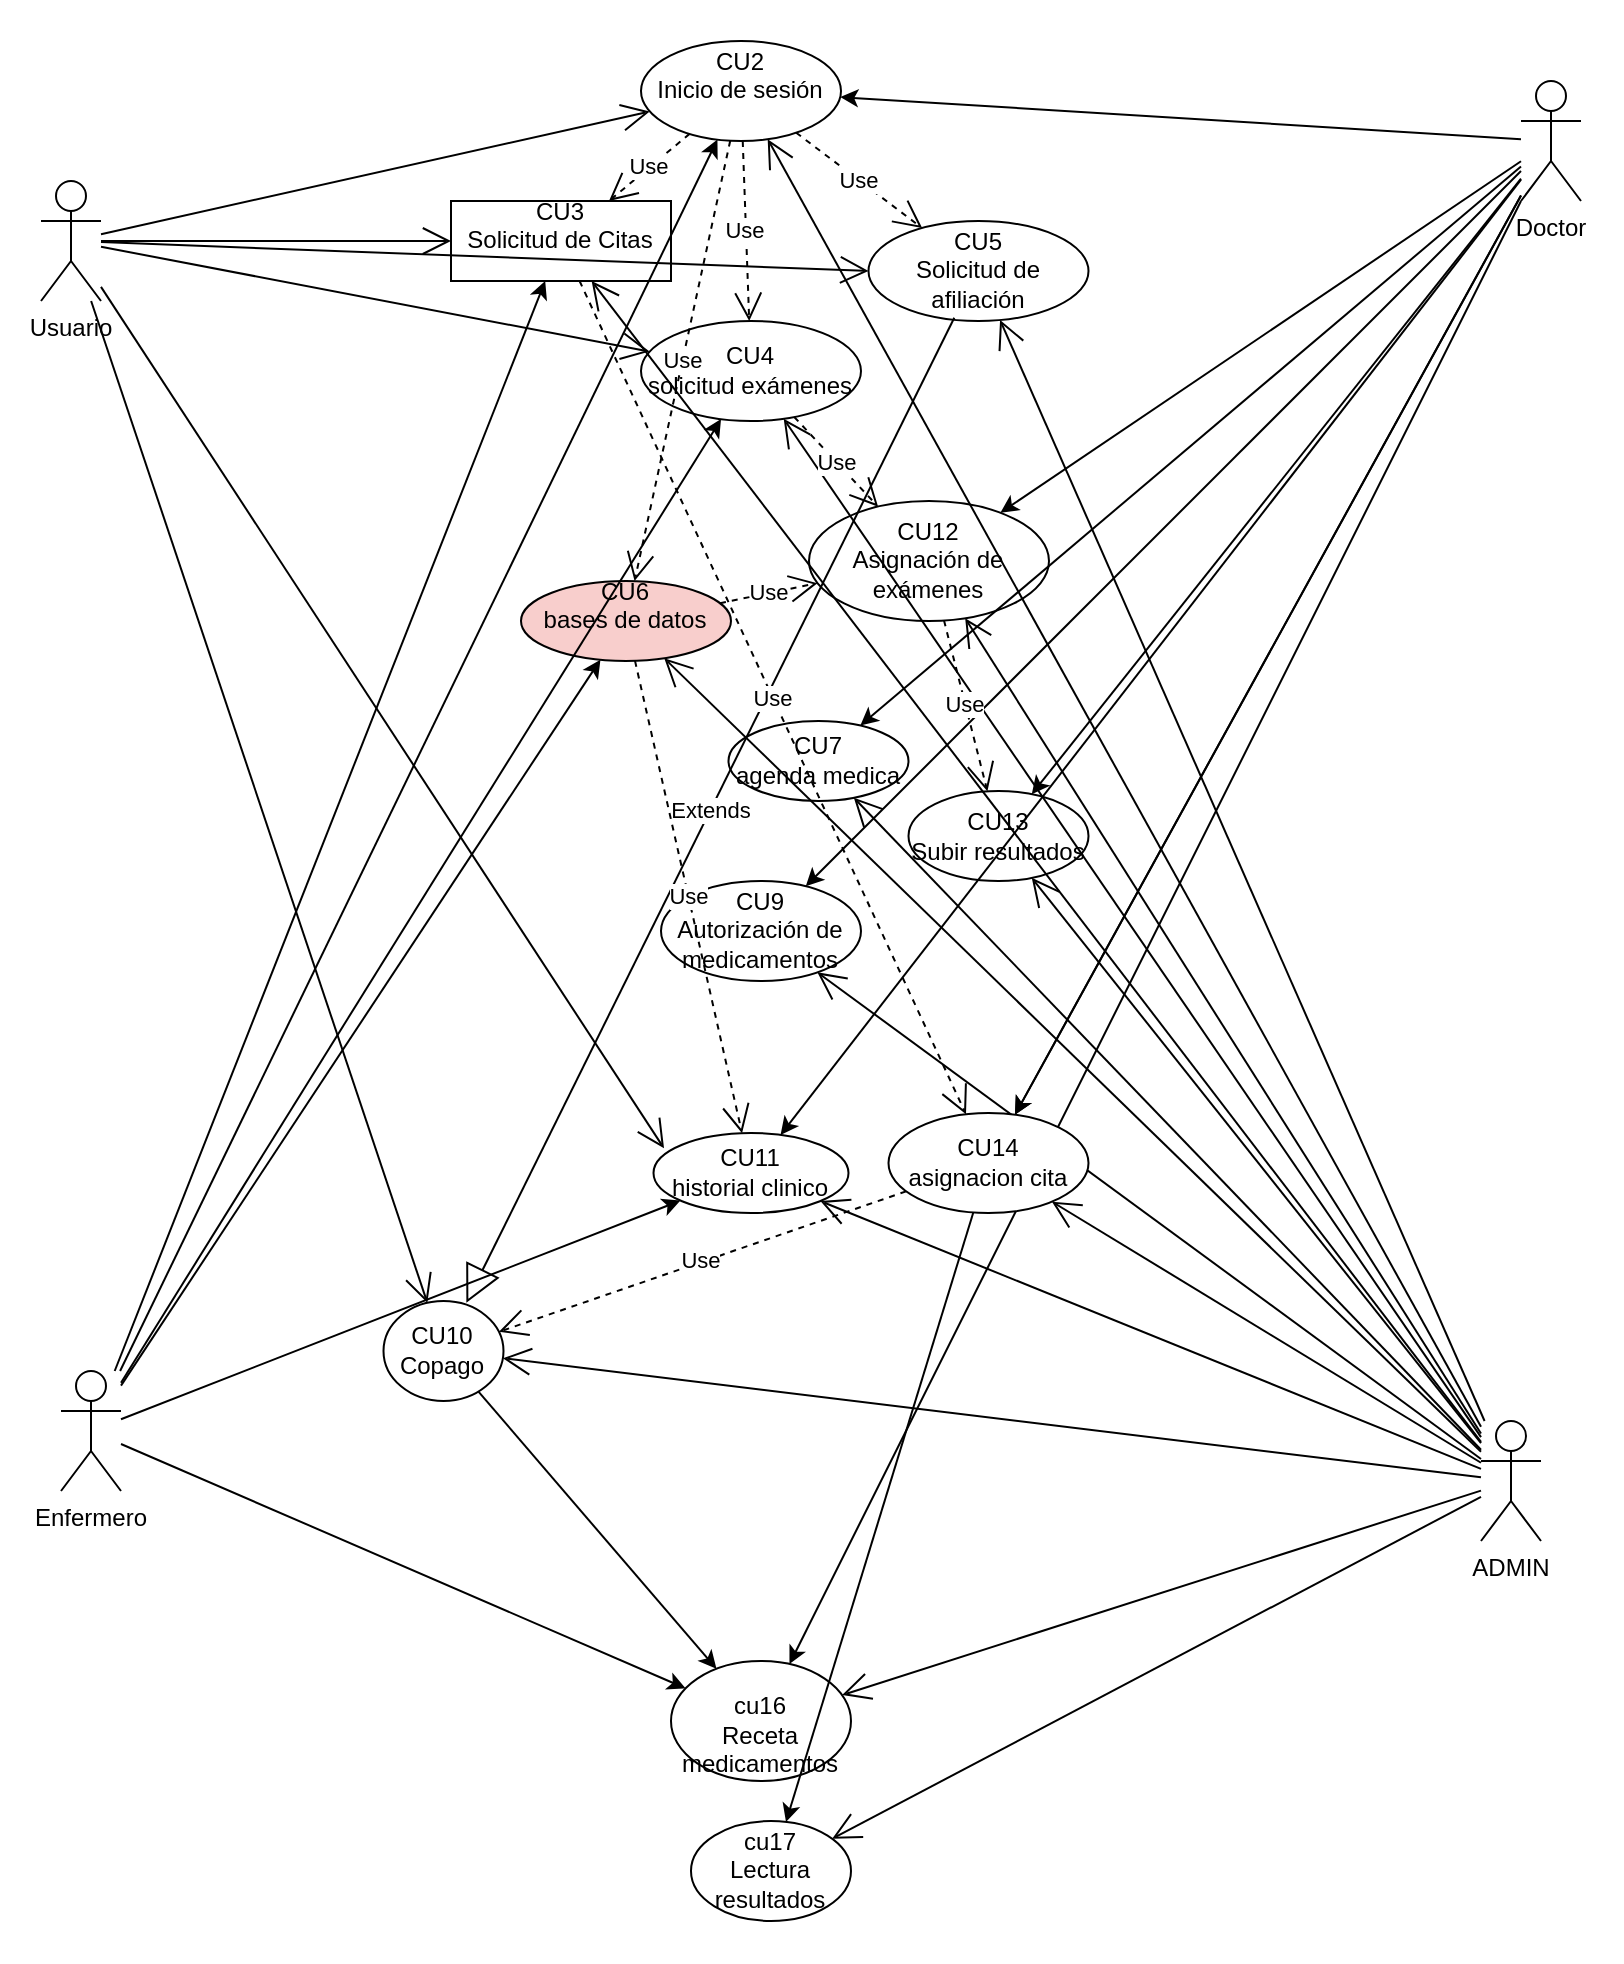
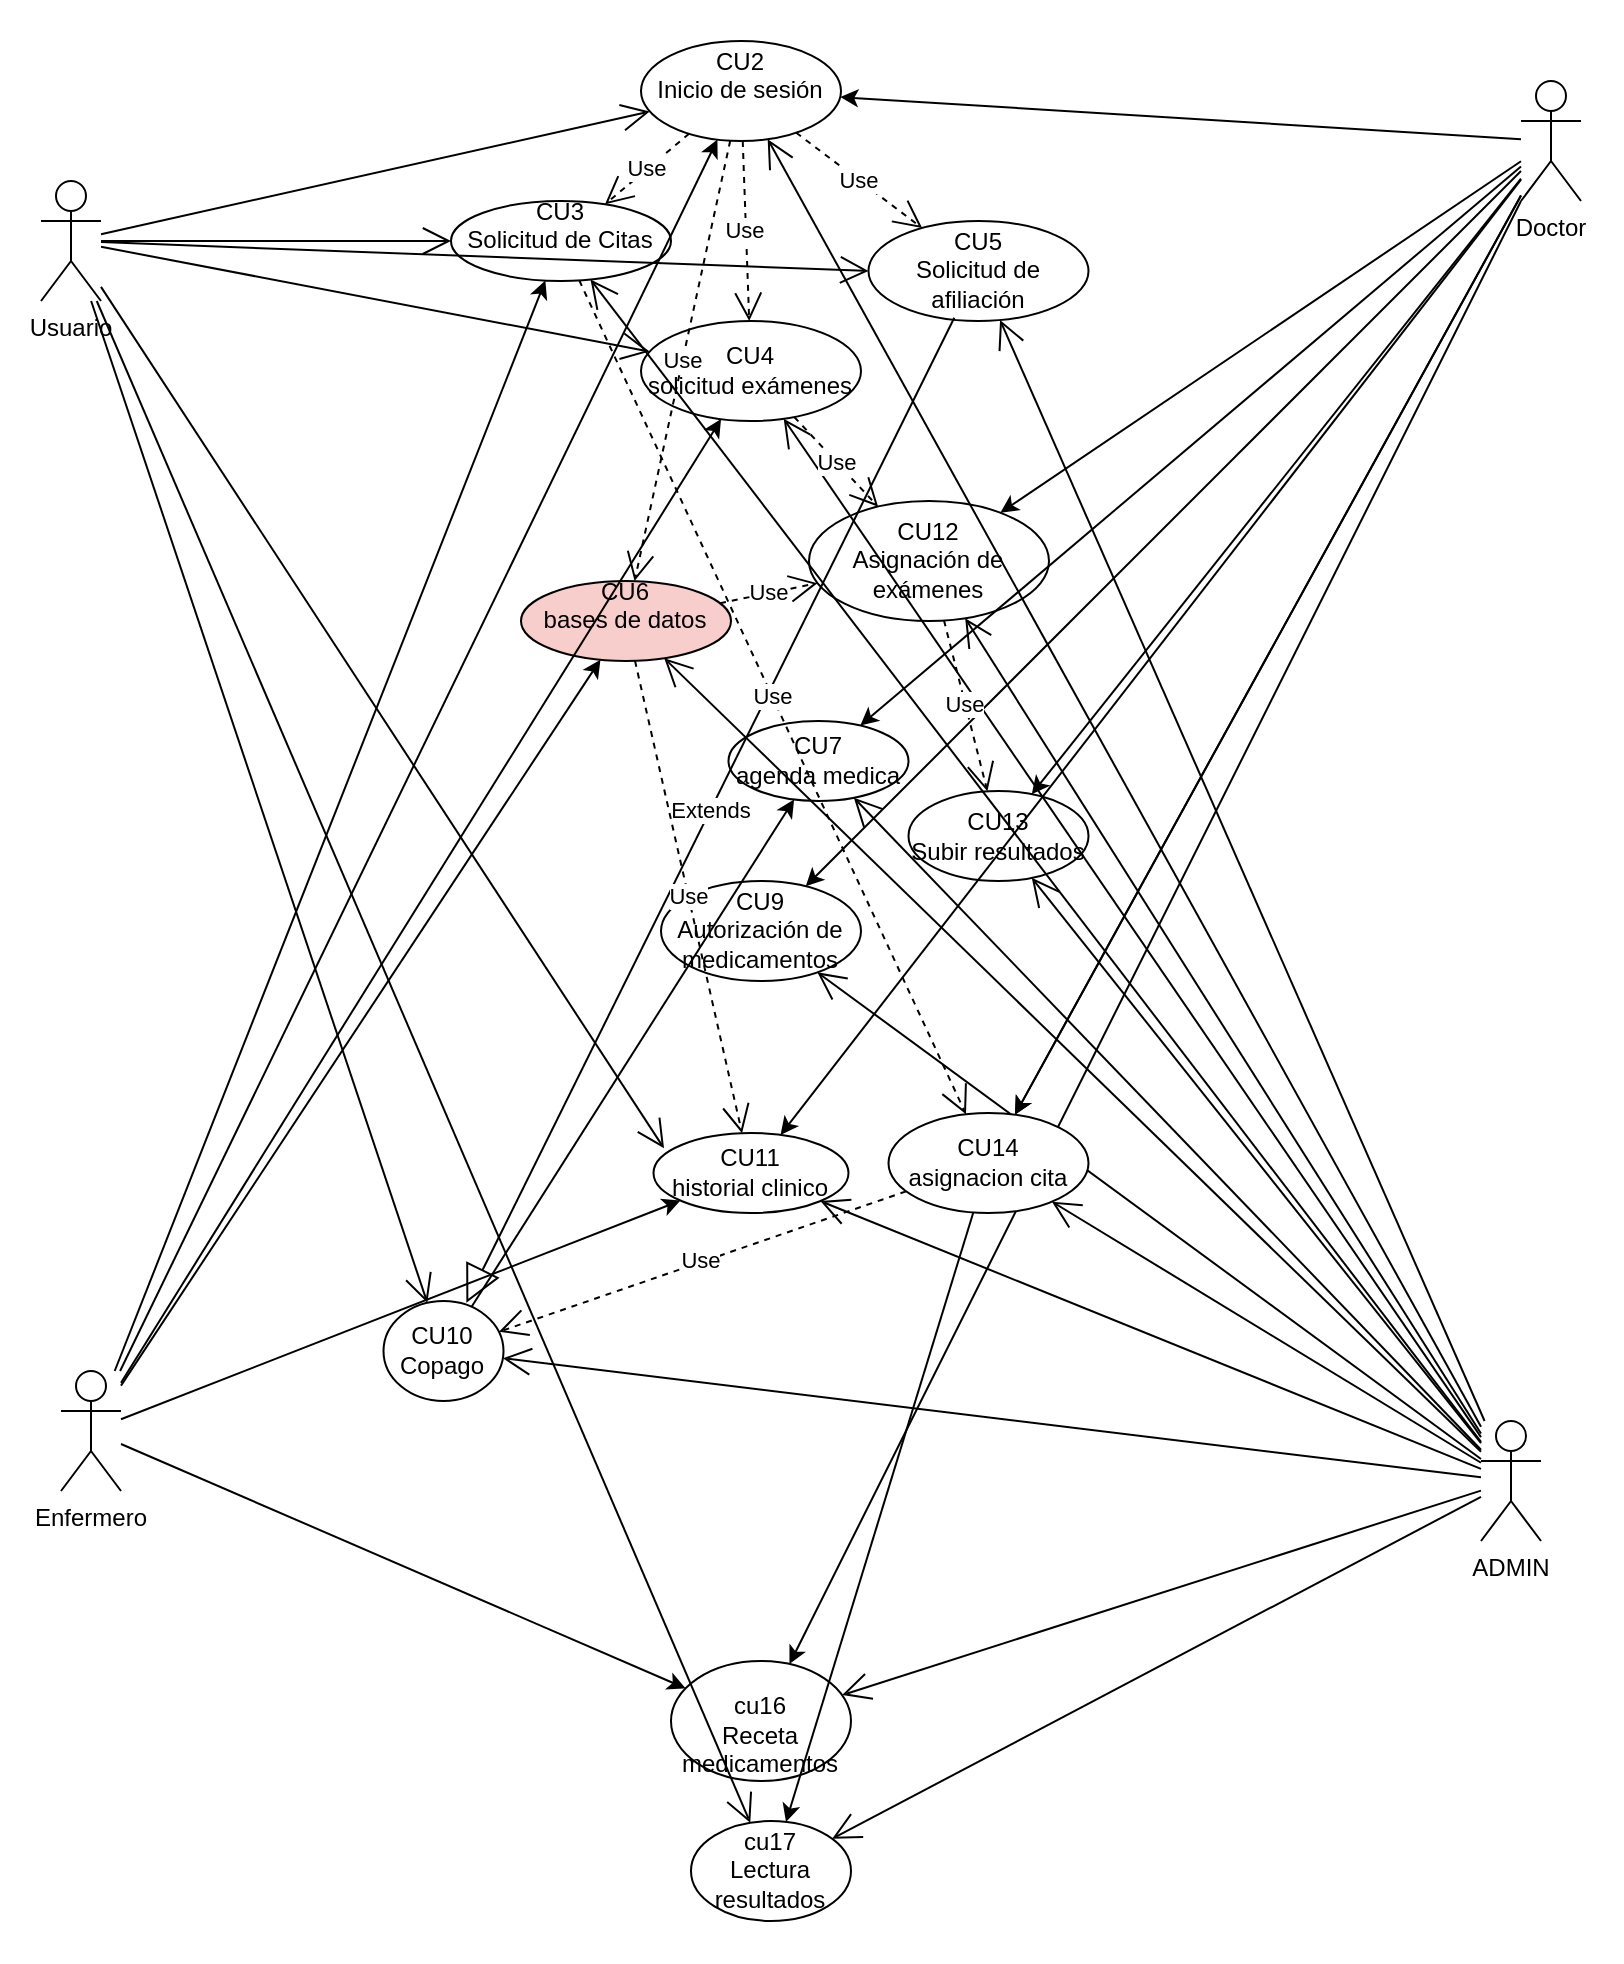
(561, 241) -> (561, 241)
none -> (210, 565)
(561, 1488) -> (561, 1166)
